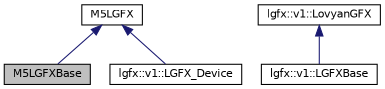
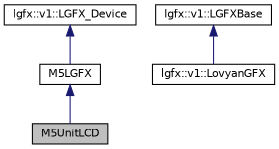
(148, 48) -> (70, 50)
(319, 50) -> (214, 50)
(47, 74) -> (70, 134)
